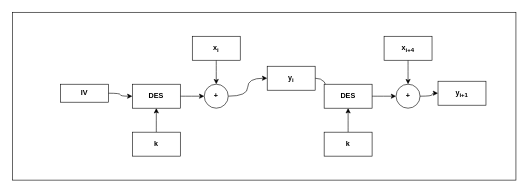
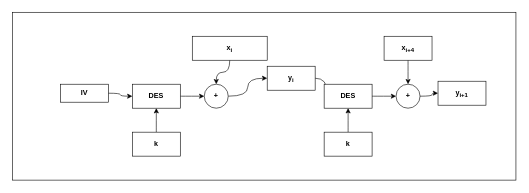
(216, 48) -> (230, 48)
